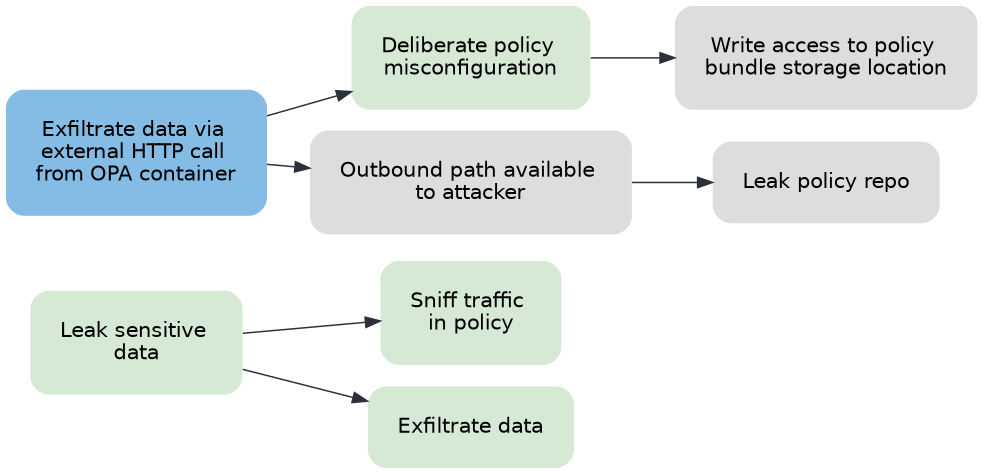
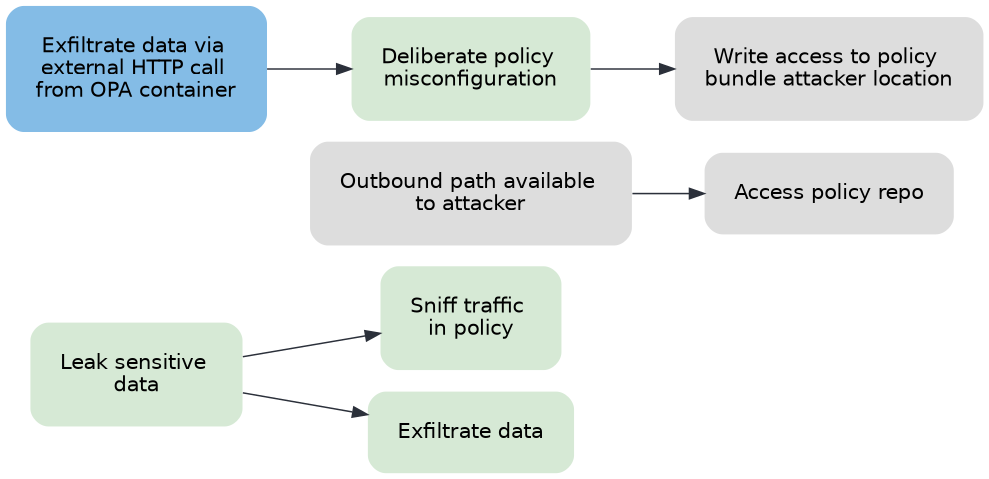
(826, 58) -> (829, 69)
(281, 166) -> none
(826, 182) -> (829, 194)
